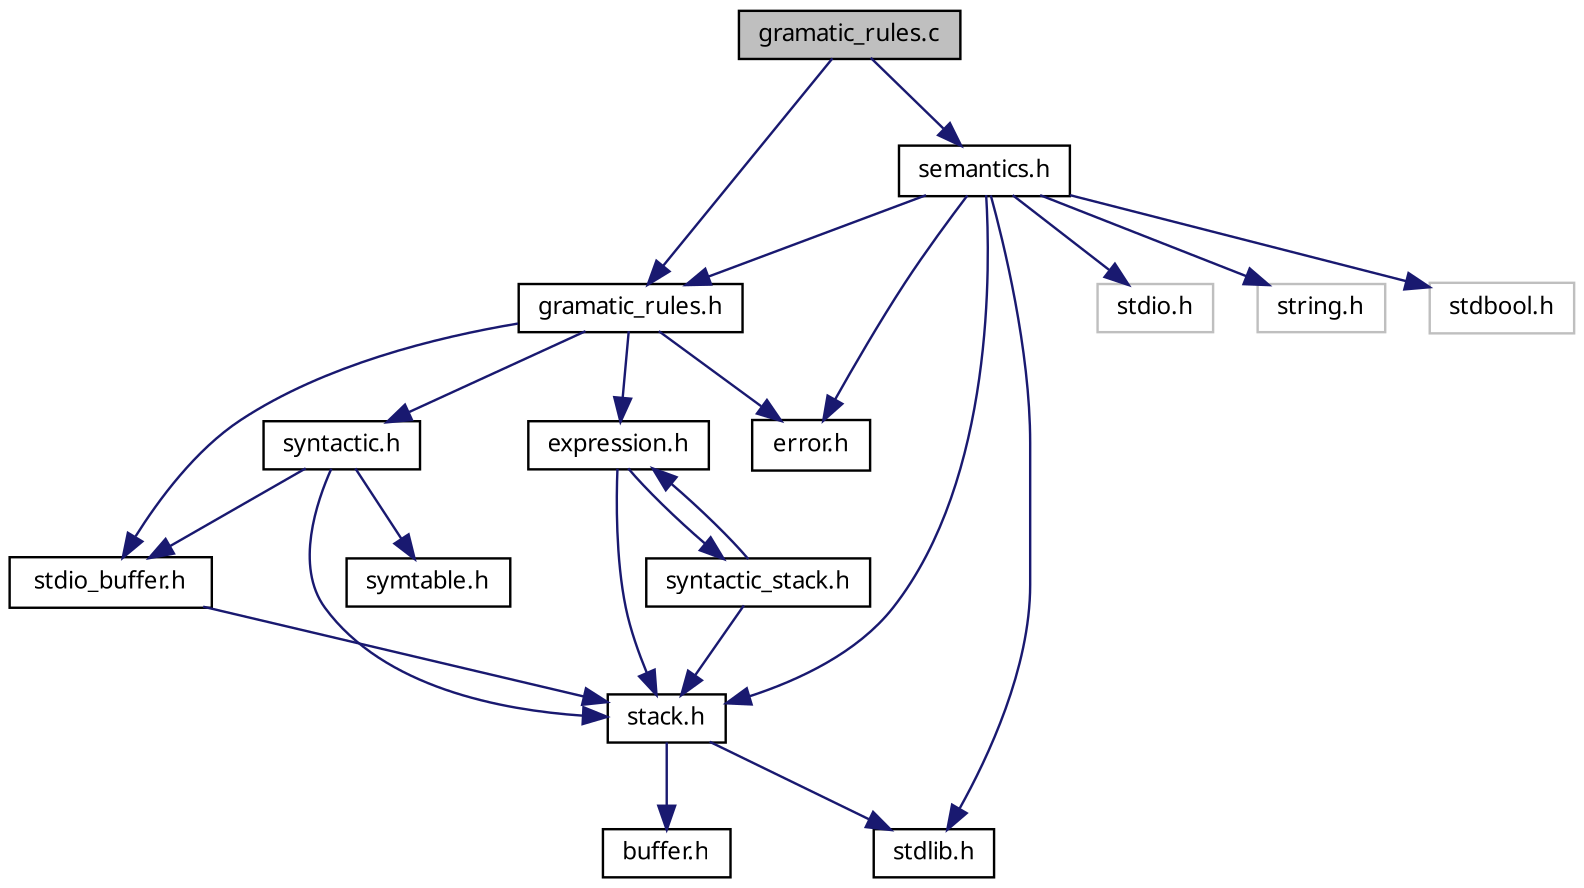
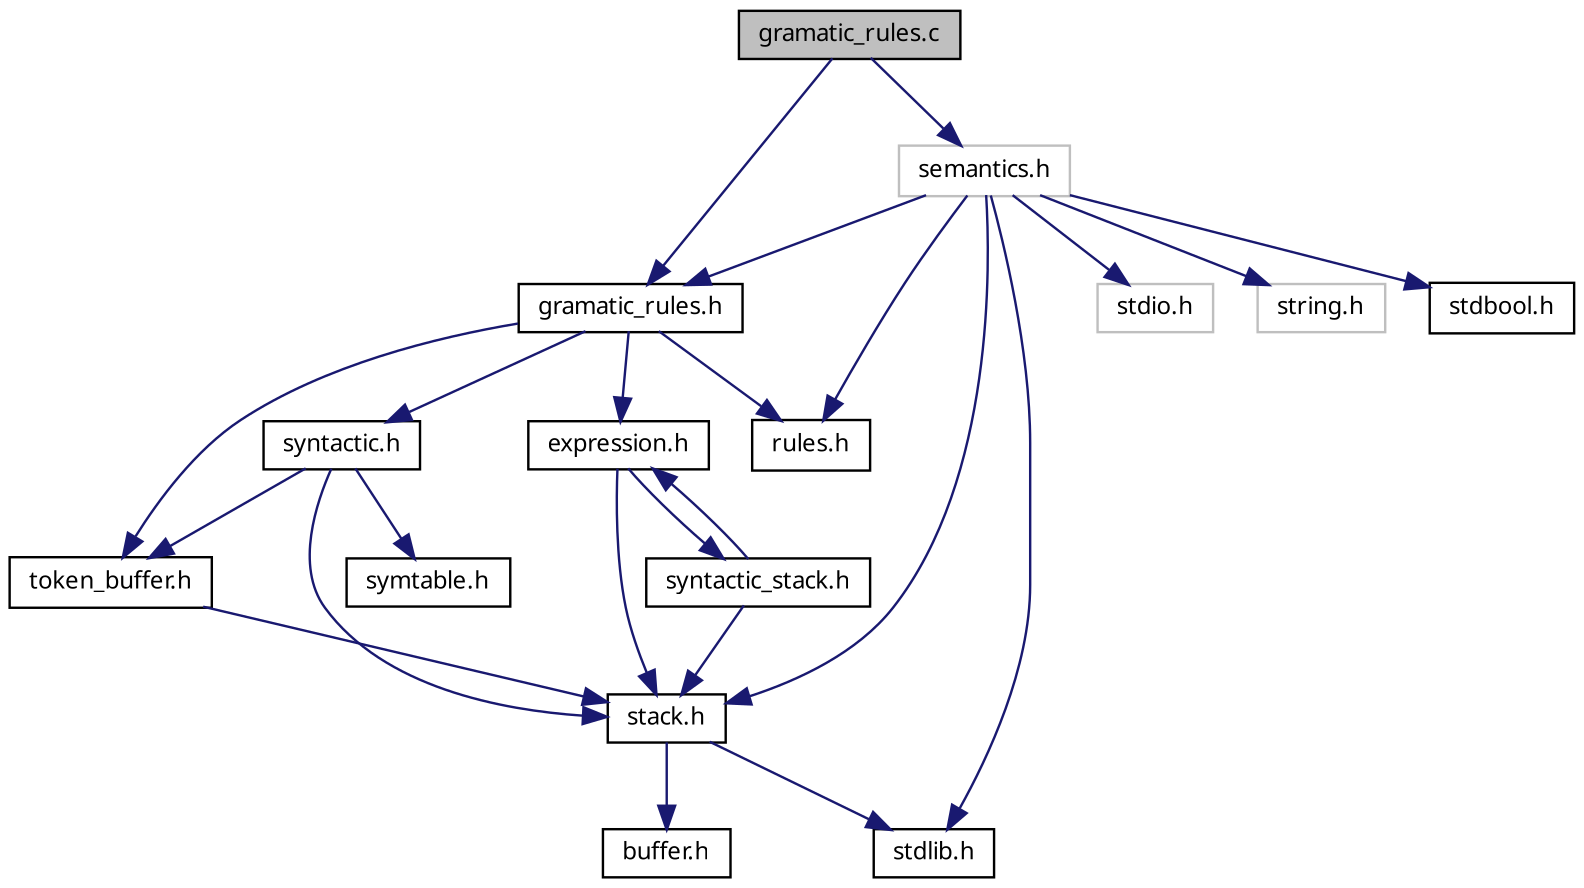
(984, 171) -> (984, 171)
(1502, 308) -> (1502, 308)
(811, 445) -> (811, 445)
(111, 582) -> (111, 582)
